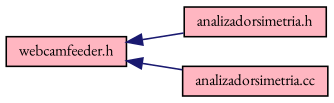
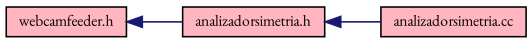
(162, 67) -> (361, 22)
